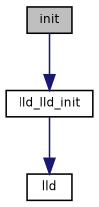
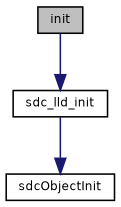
(50, 104) -> (60, 104)
(50, 187) -> (60, 187)
